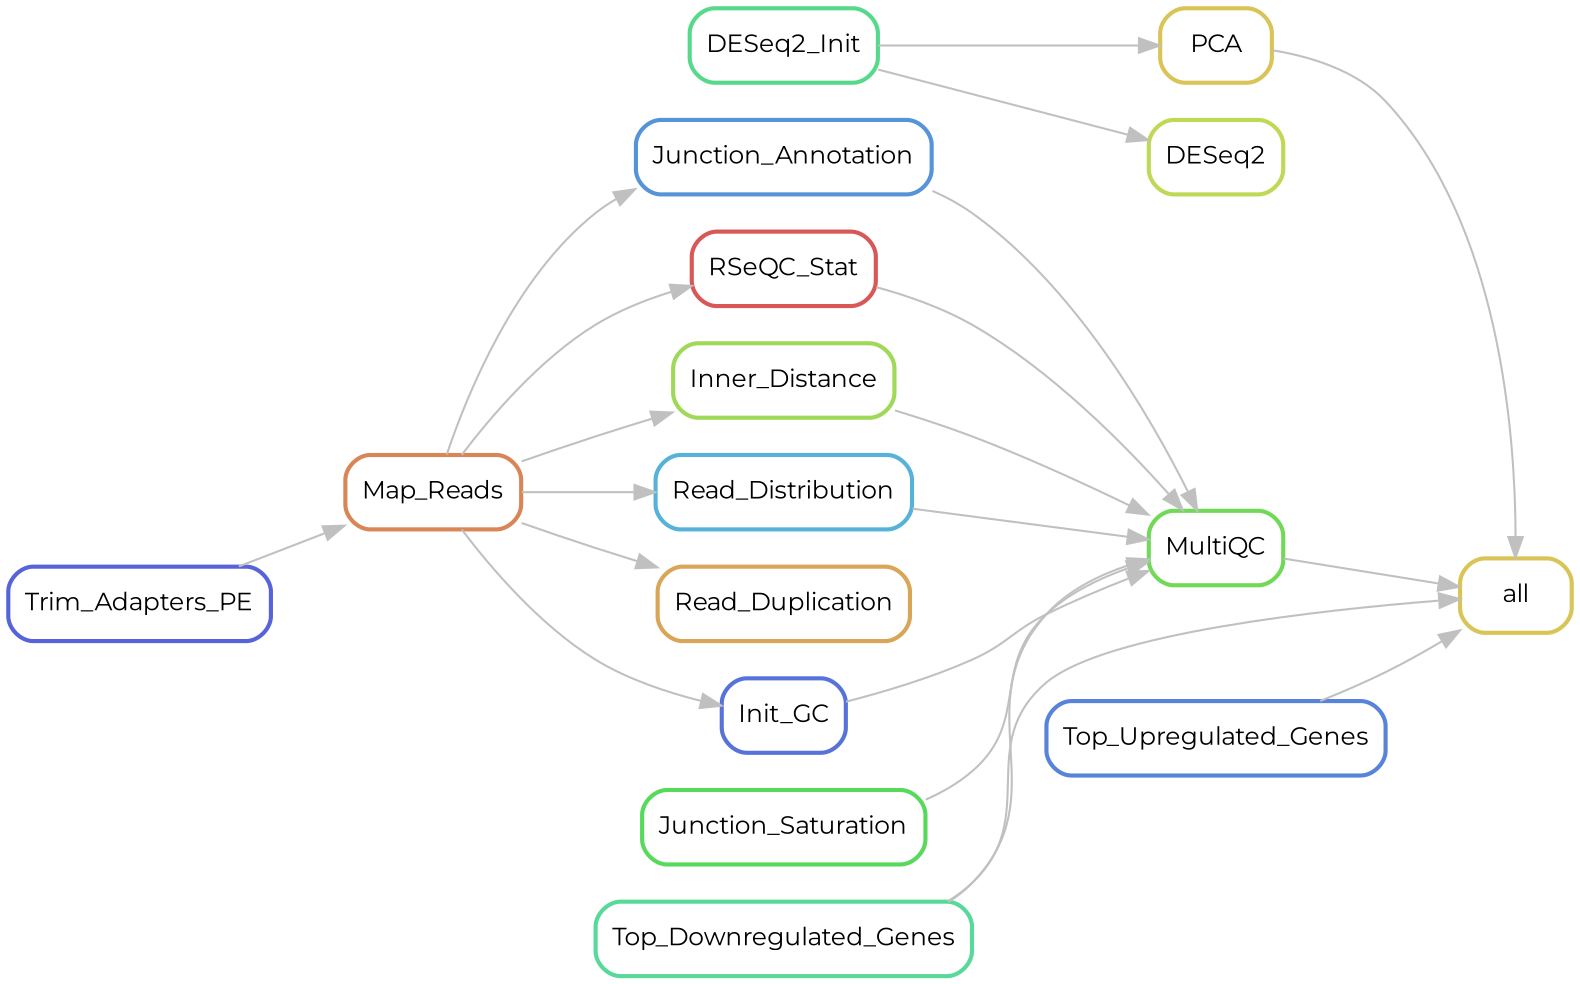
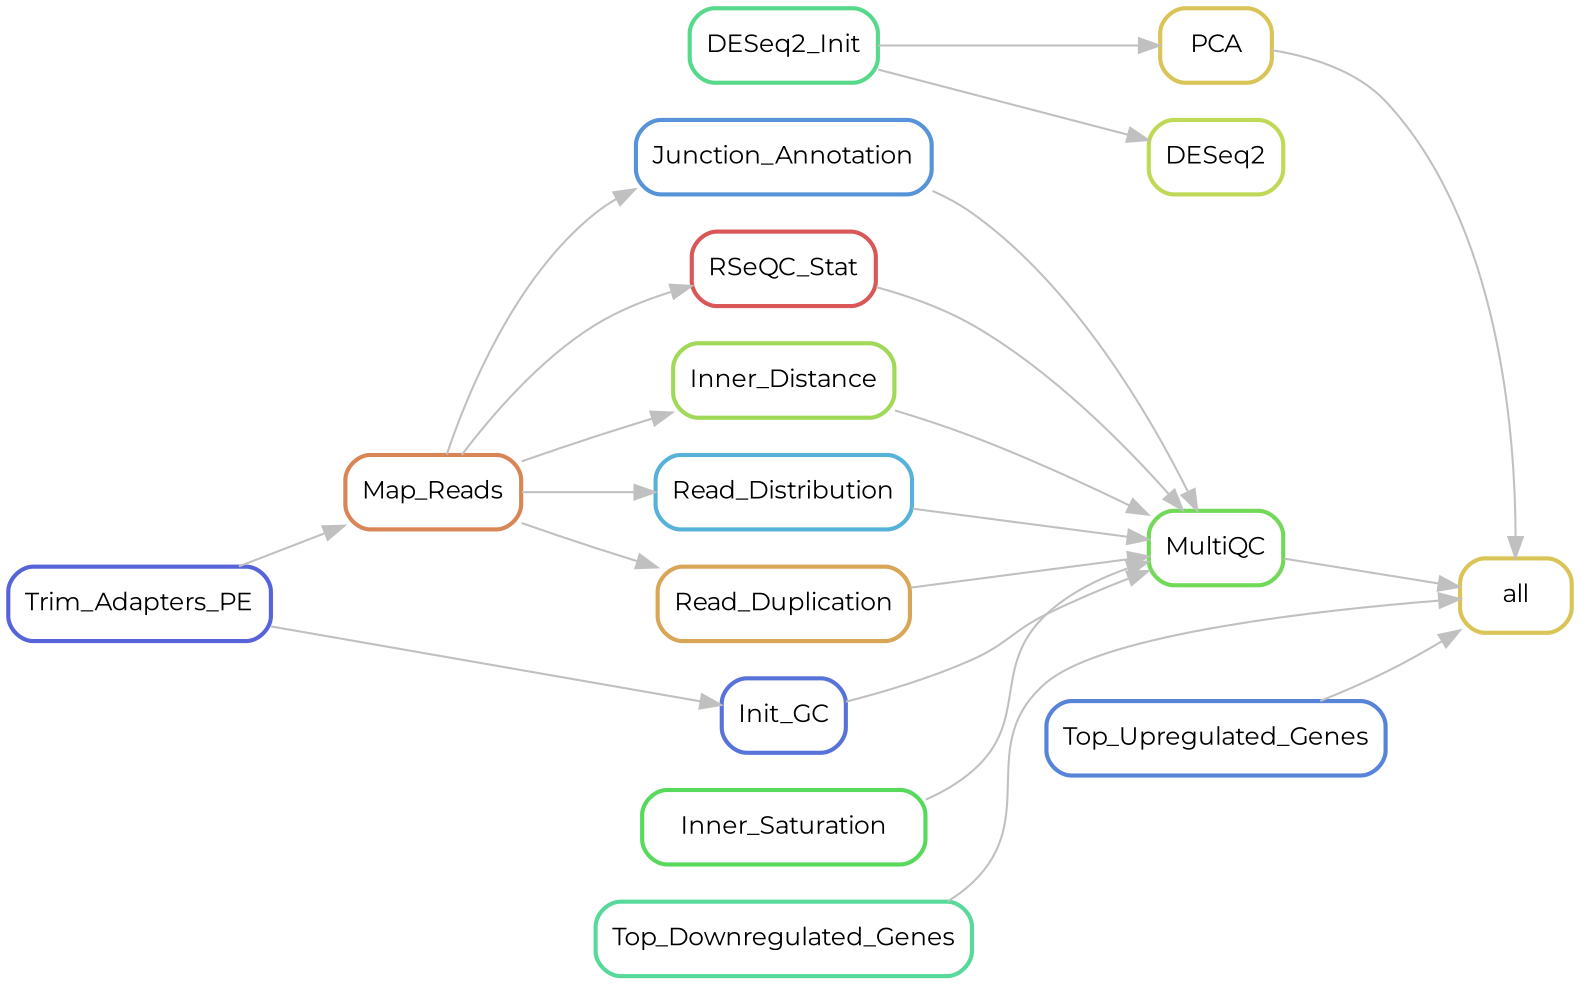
(565, 638) -> (486, 664)
(1009, 716) -> (1019, 573)
(784, 827) -> (784, 827)
